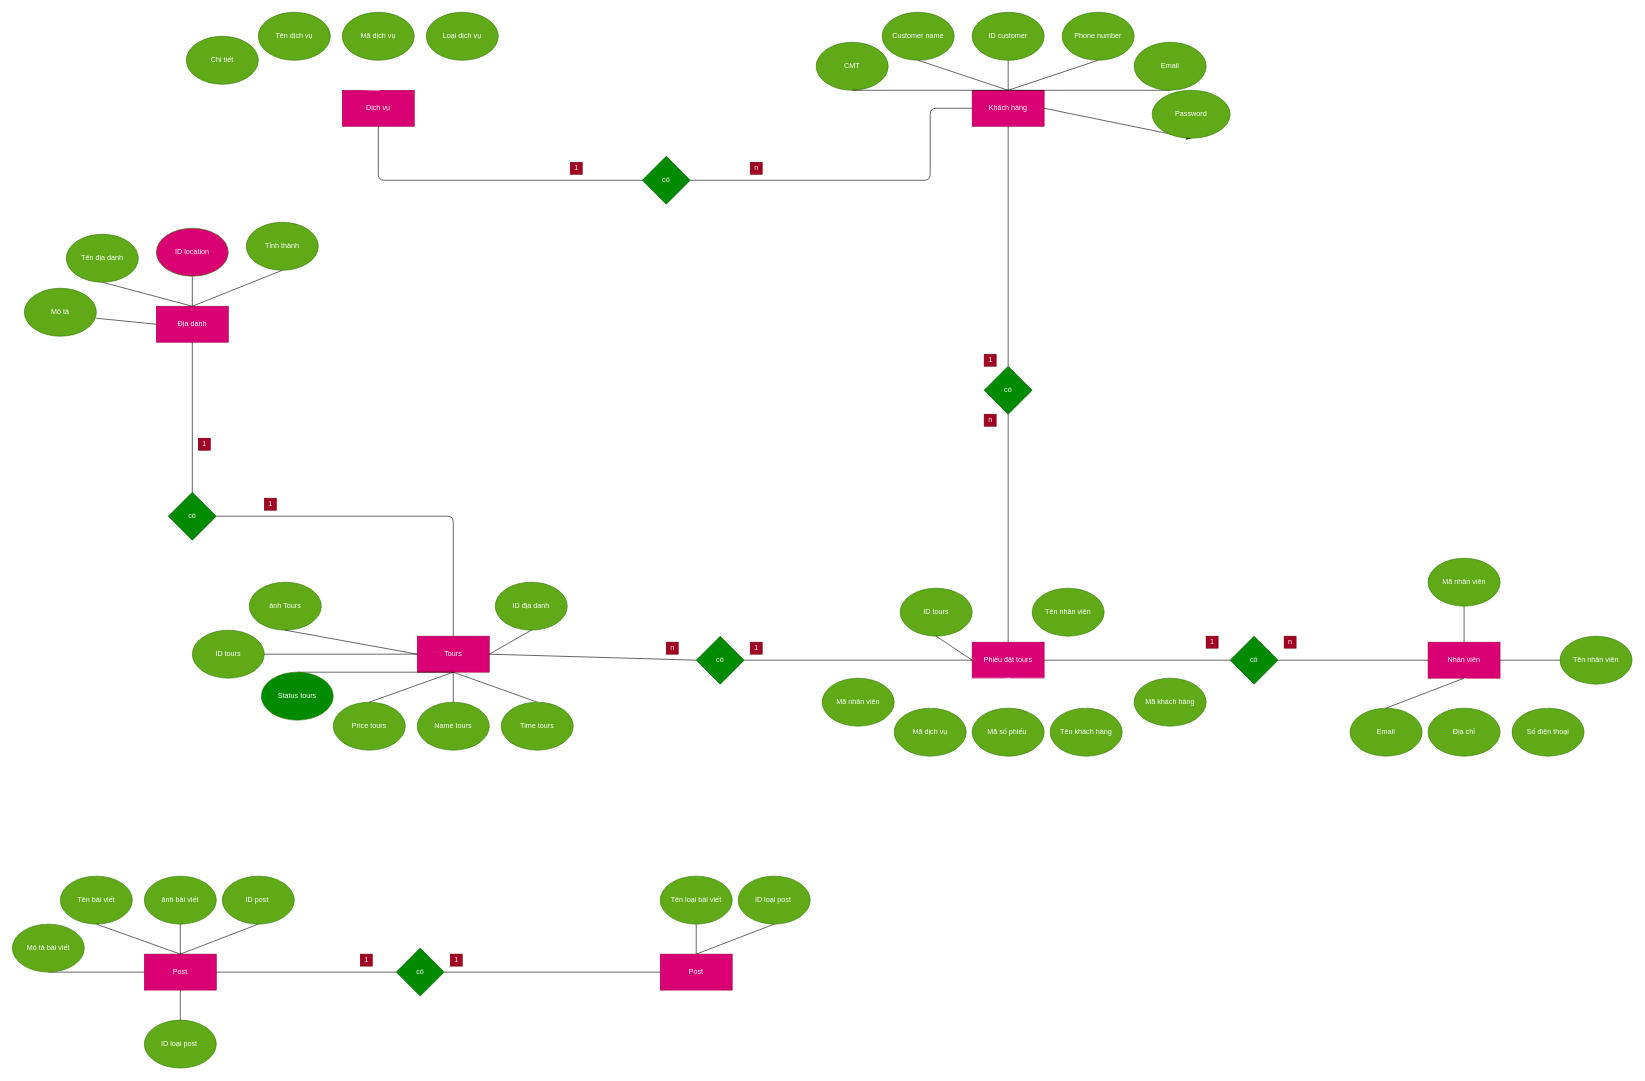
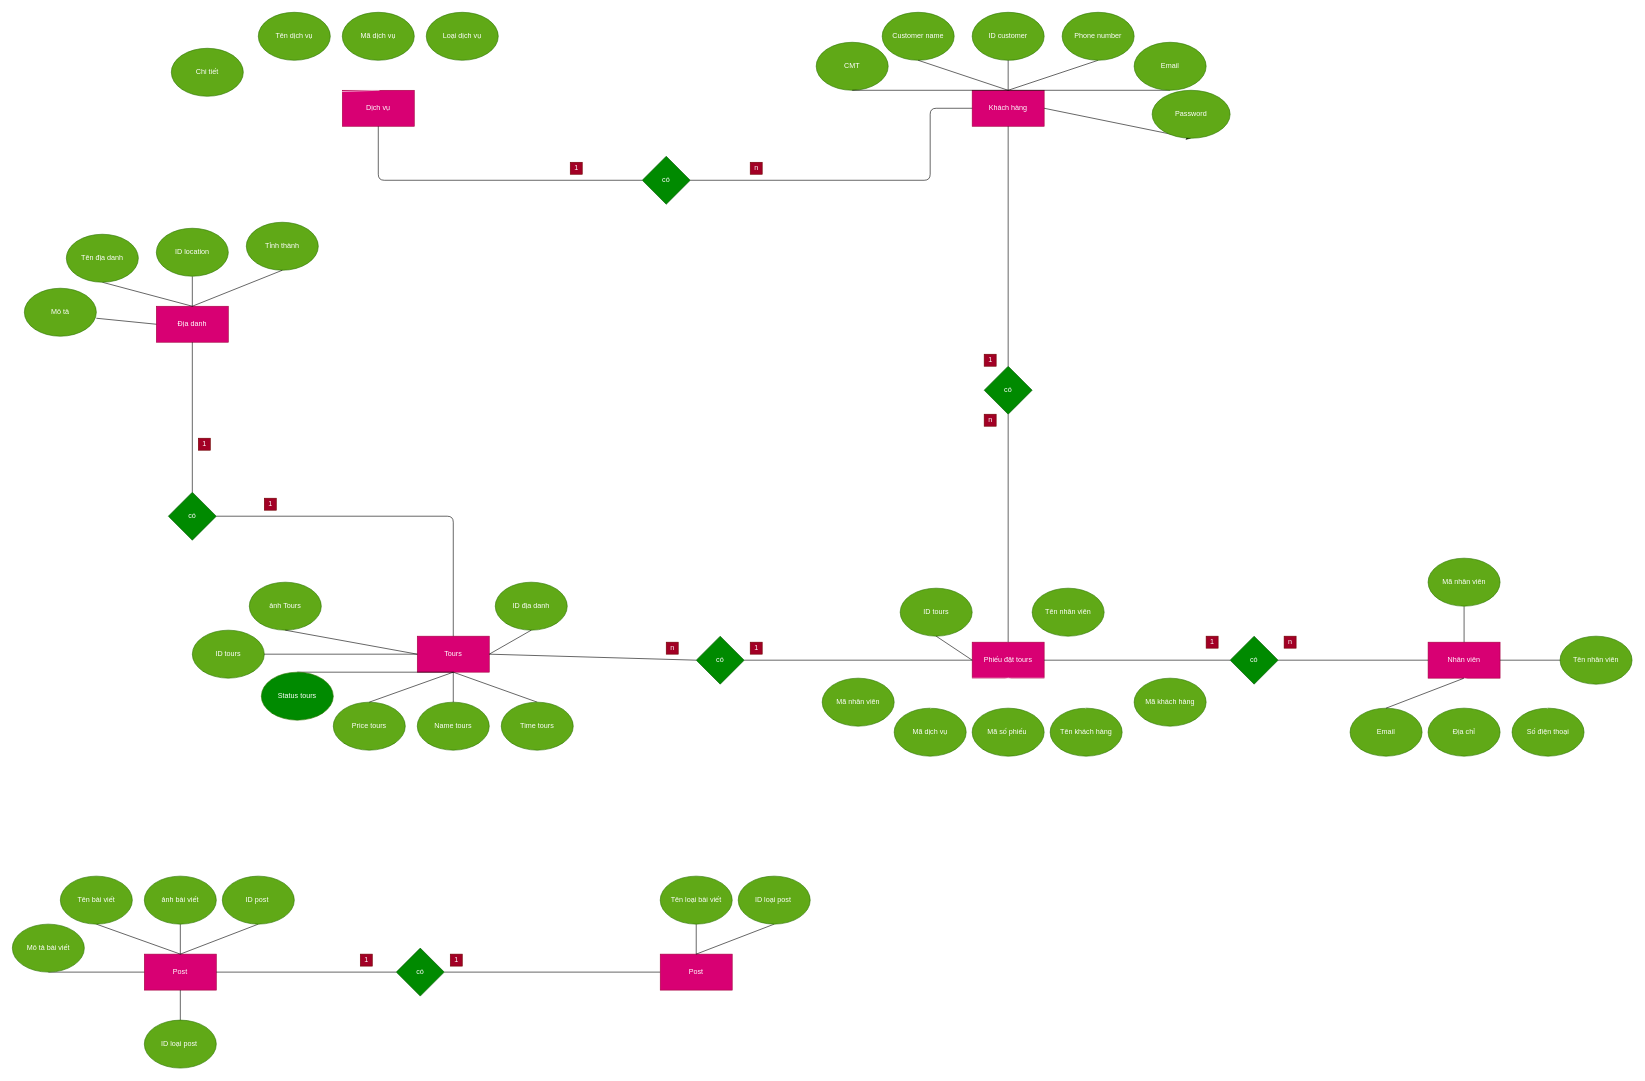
(222, 60) -> (207, 72)
(192, 252) -> (192, 252)
